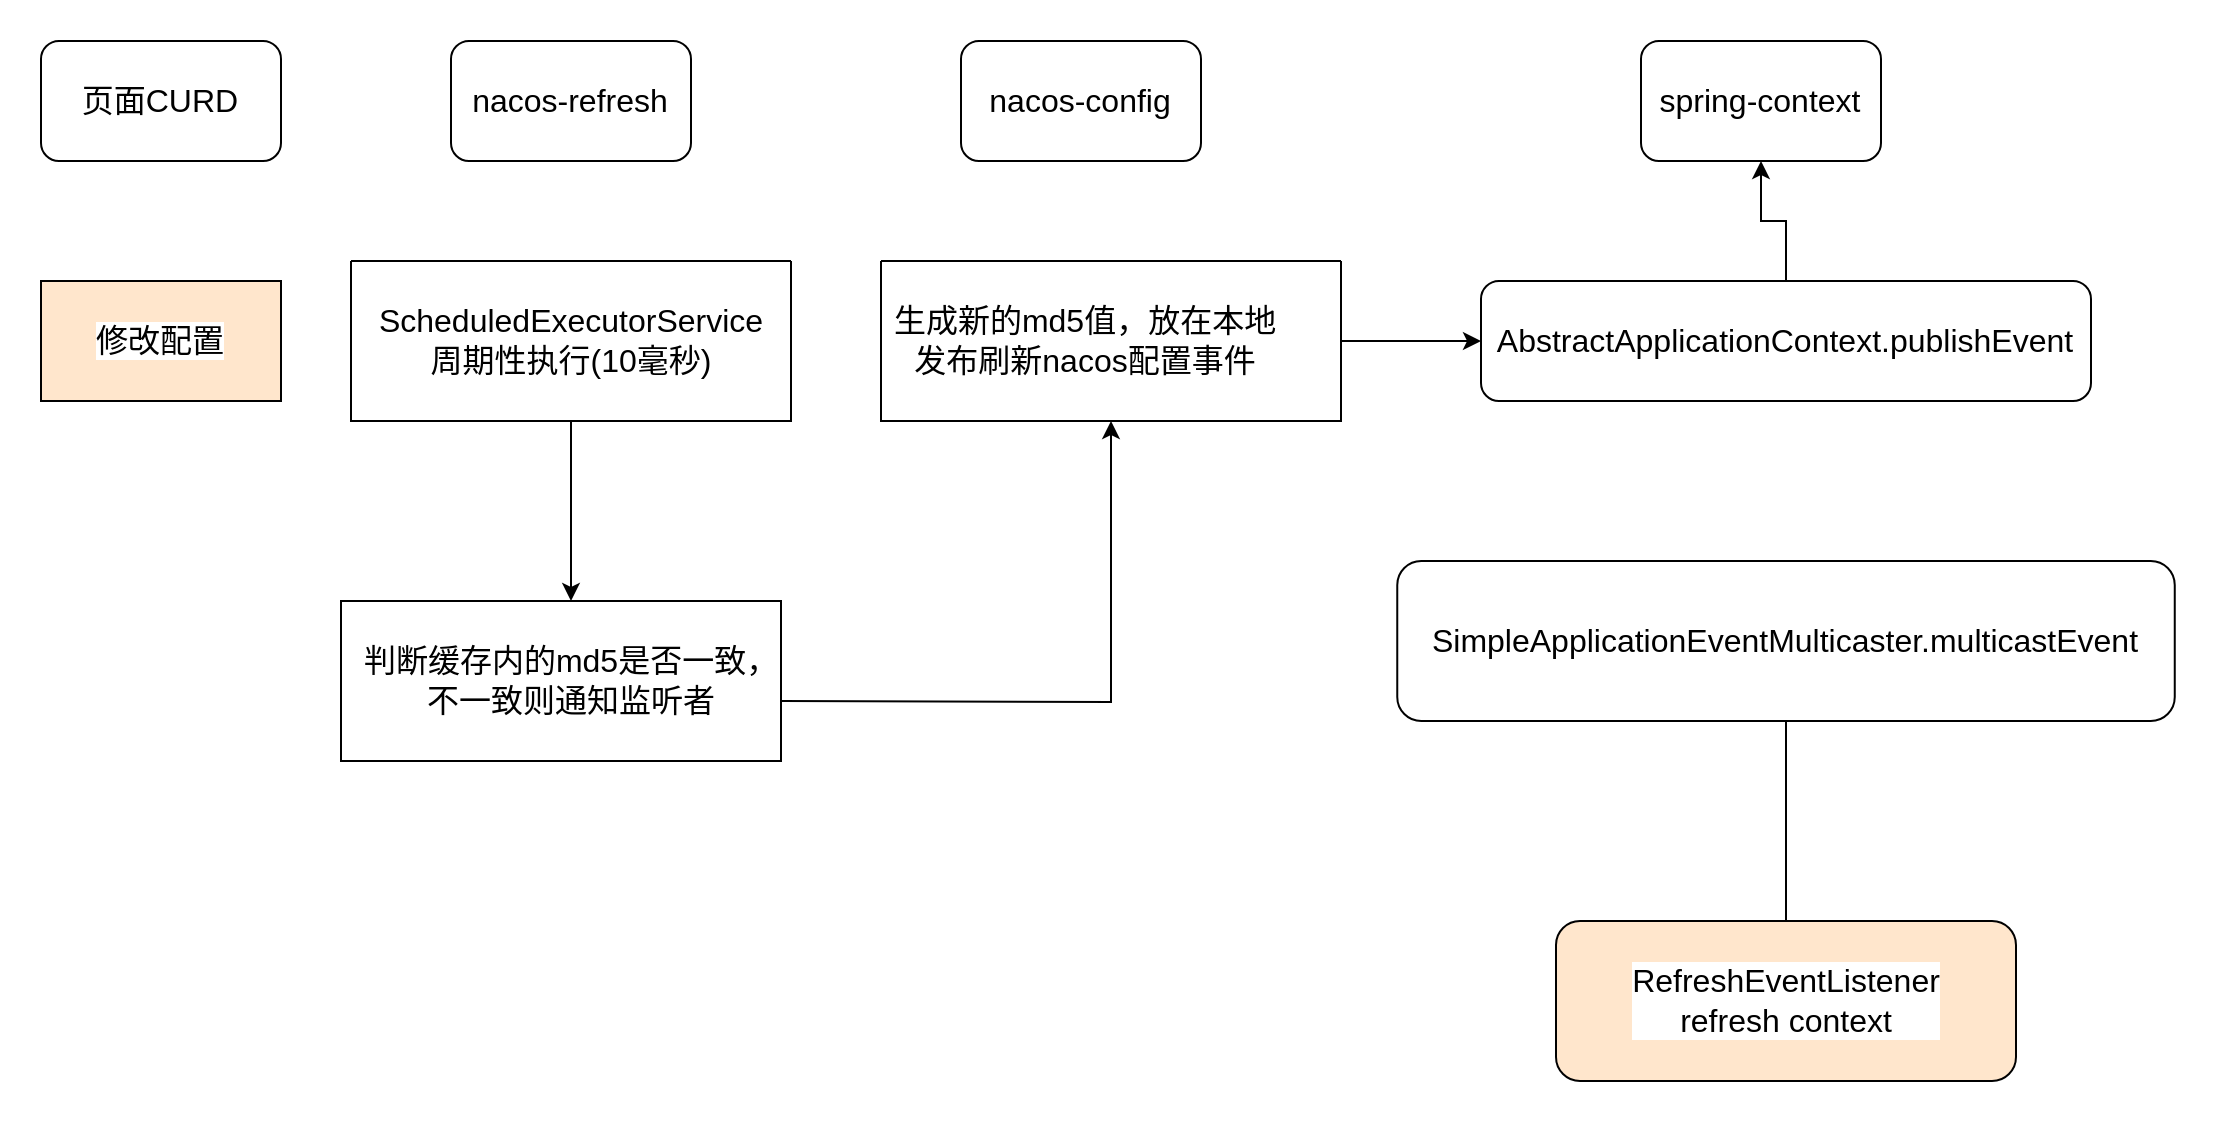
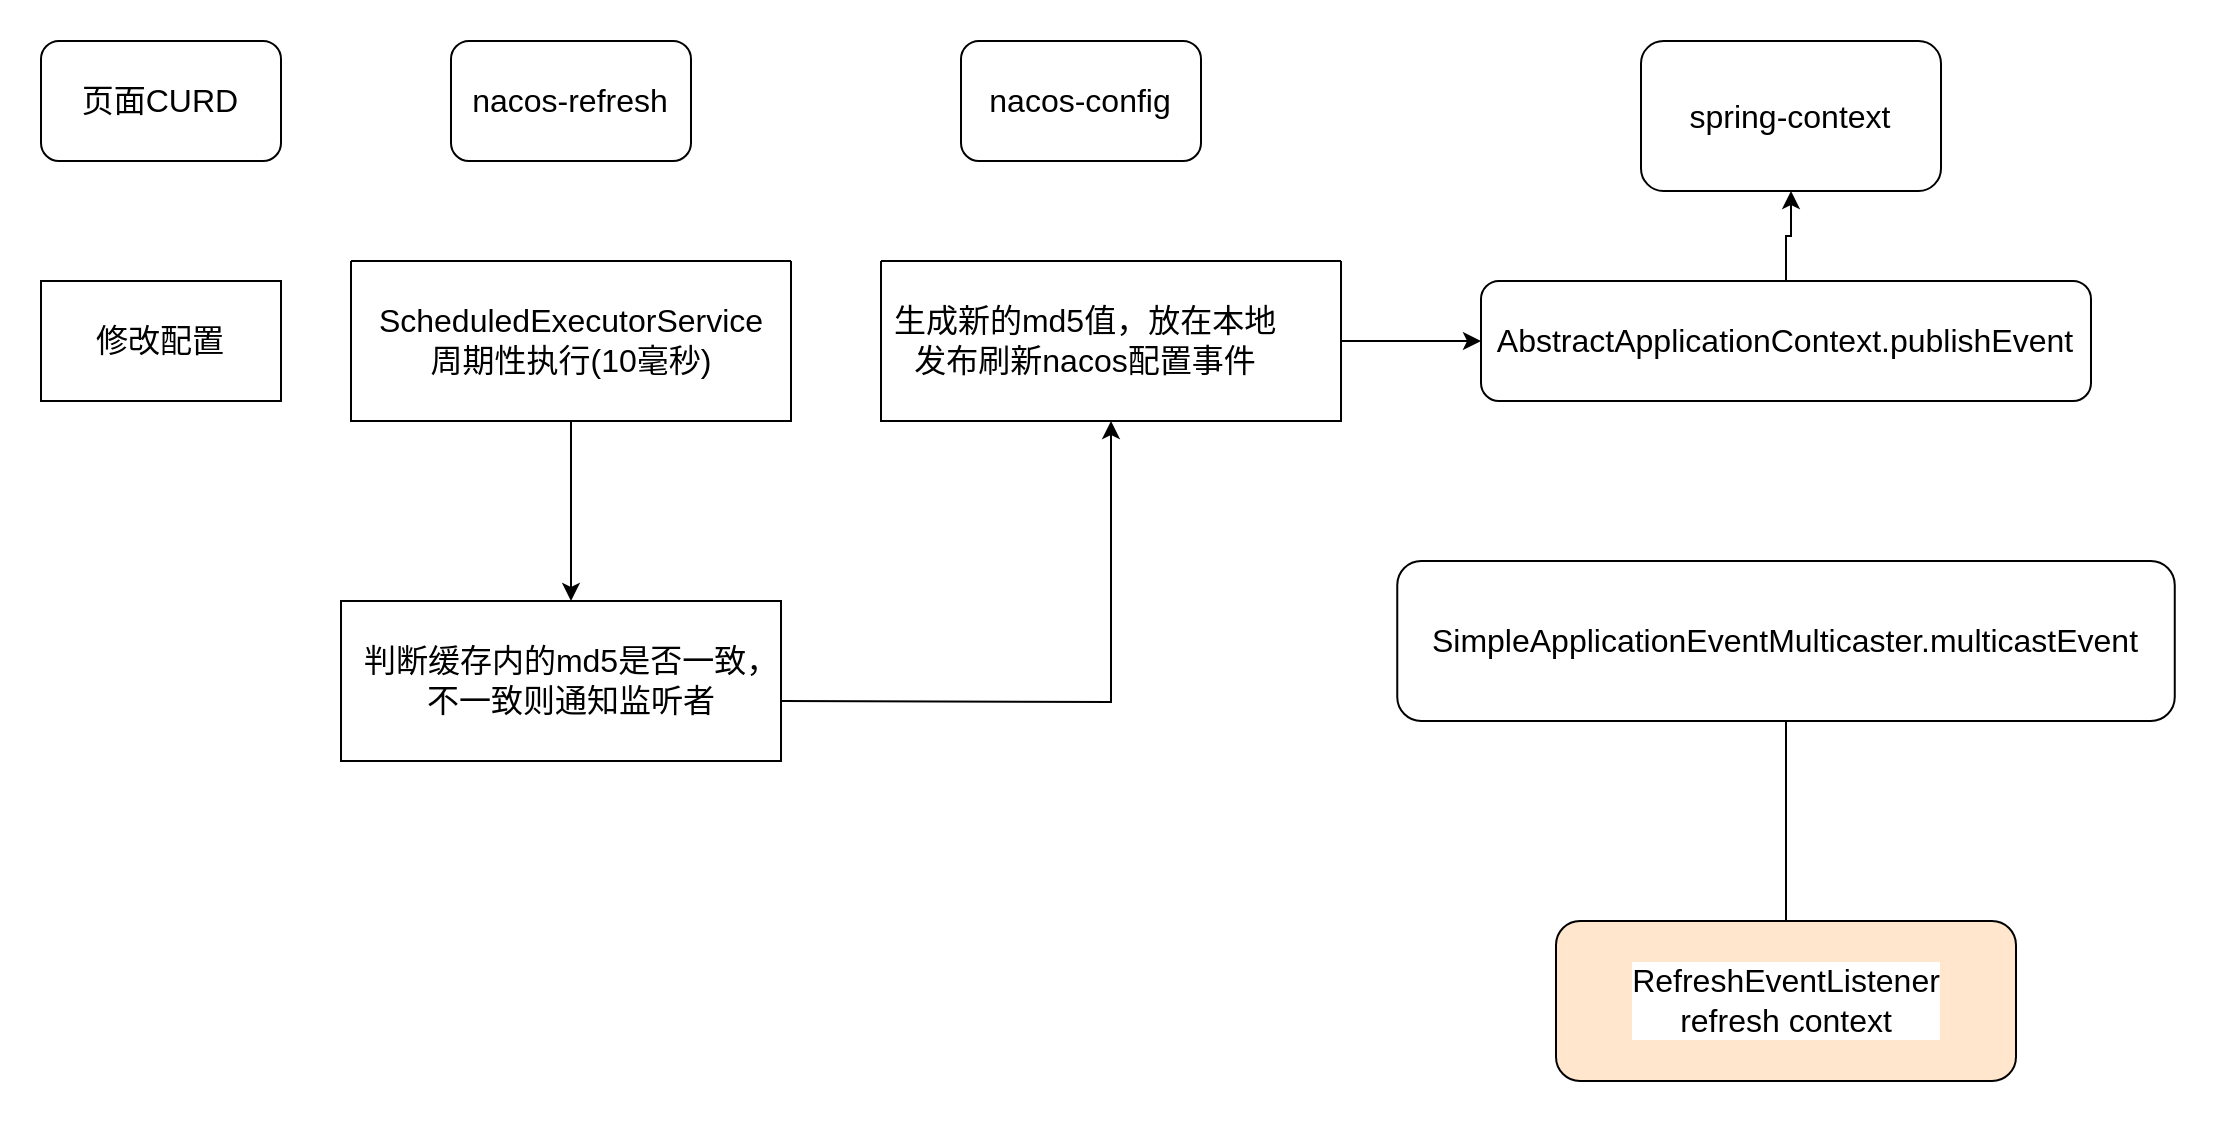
(1761, 101) -> (1791, 116)
(161, 341) -> (161, 341)
